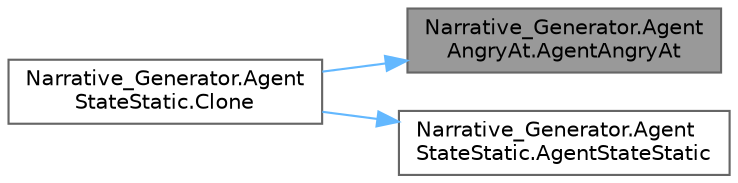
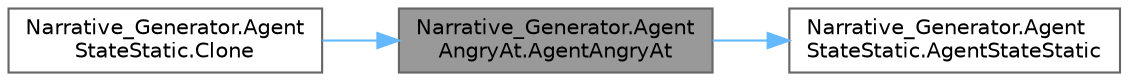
(350, 115) -> (740, 41)
